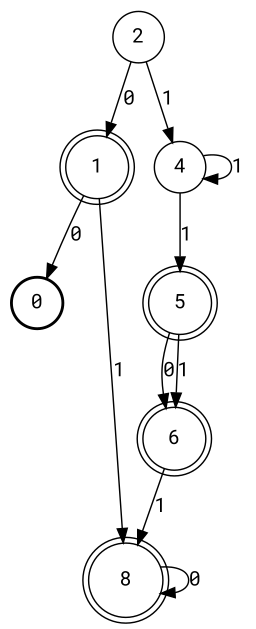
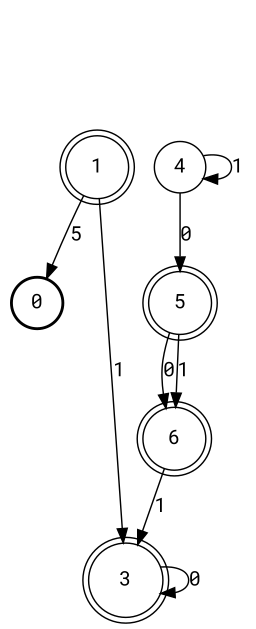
(139, 37) -> none
(76, 235) -> (76, 235)
(187, 235) -> (187, 235)
(126, 580) -> (126, 580)
